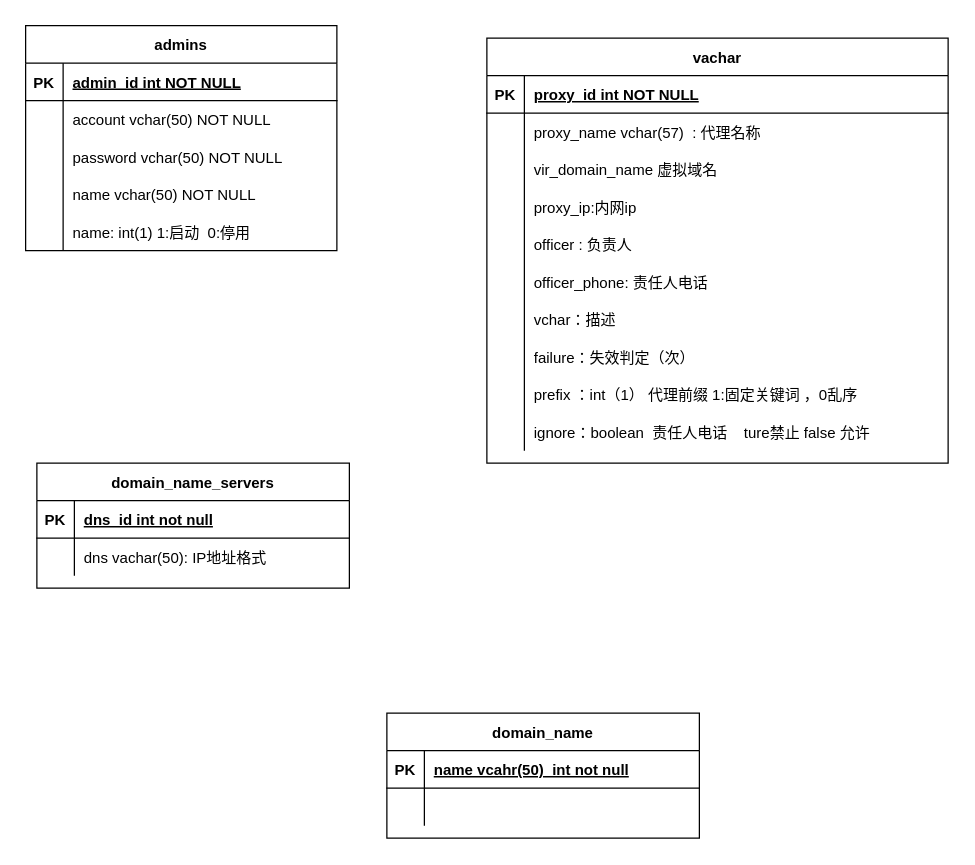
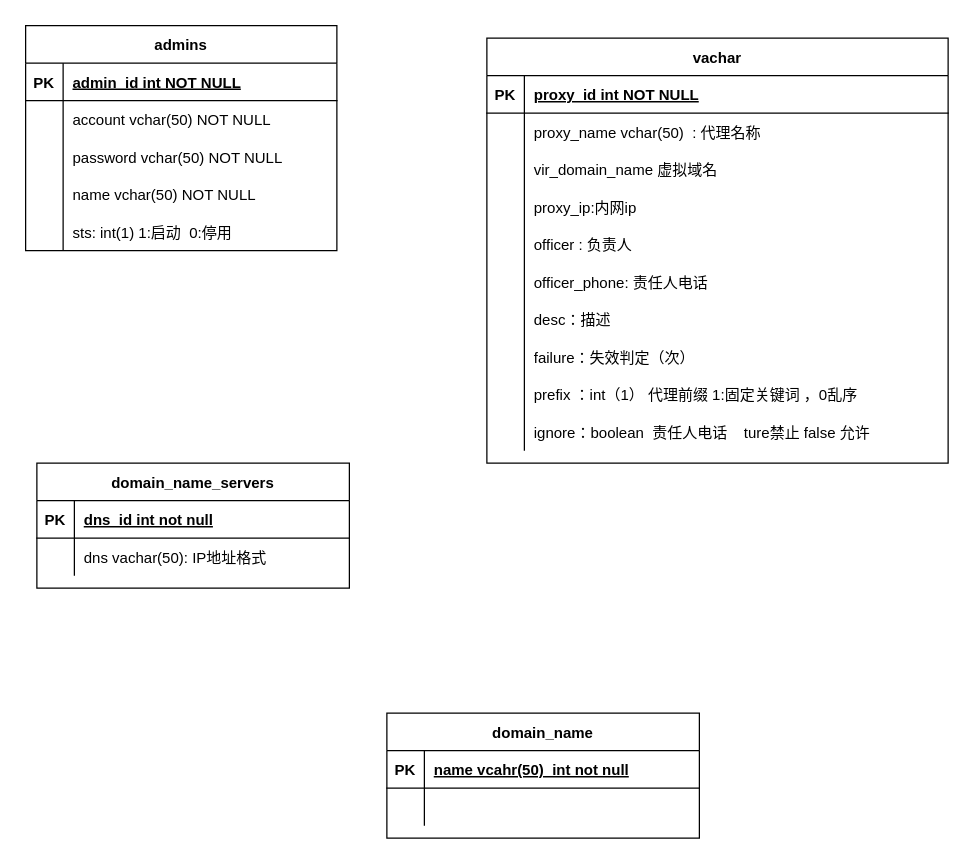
(657, 133) -> (657, 133)
(169, 233) -> (164, 233)
(577, 320) -> (573, 320)
